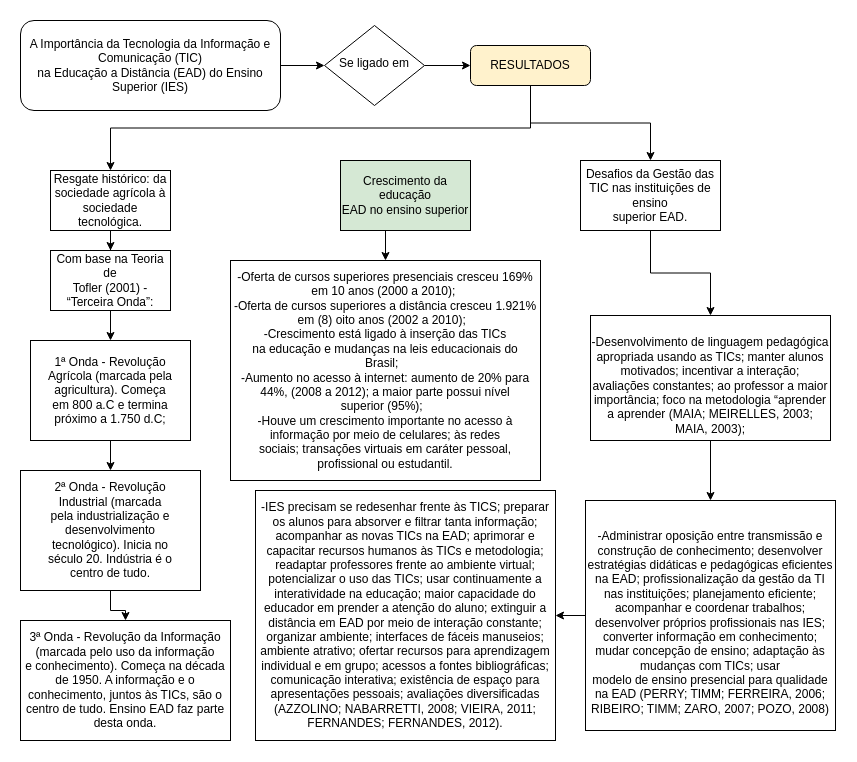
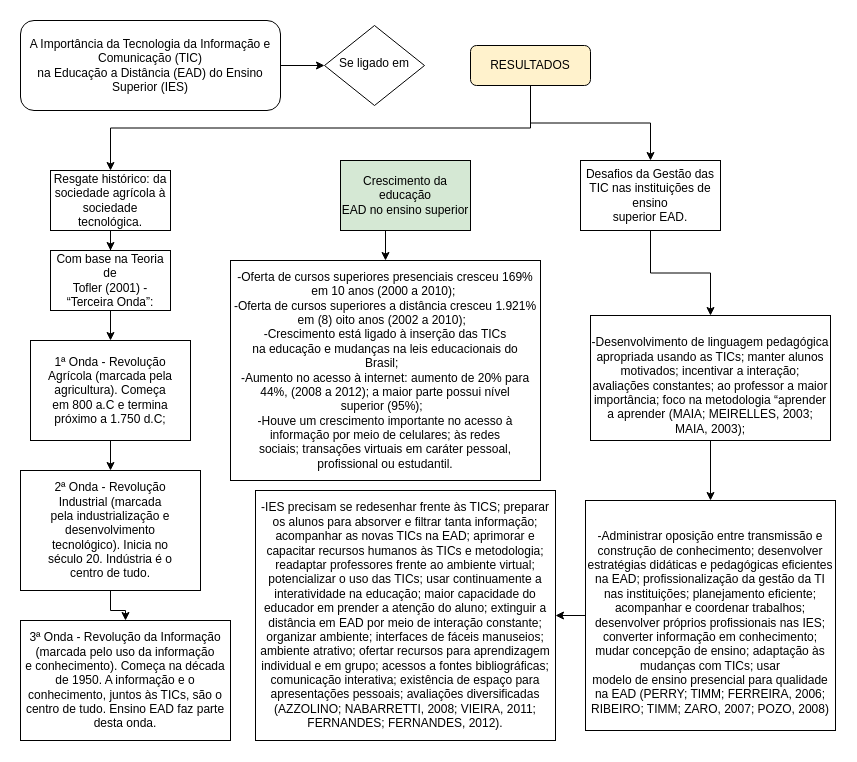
(444, 66) -> none
